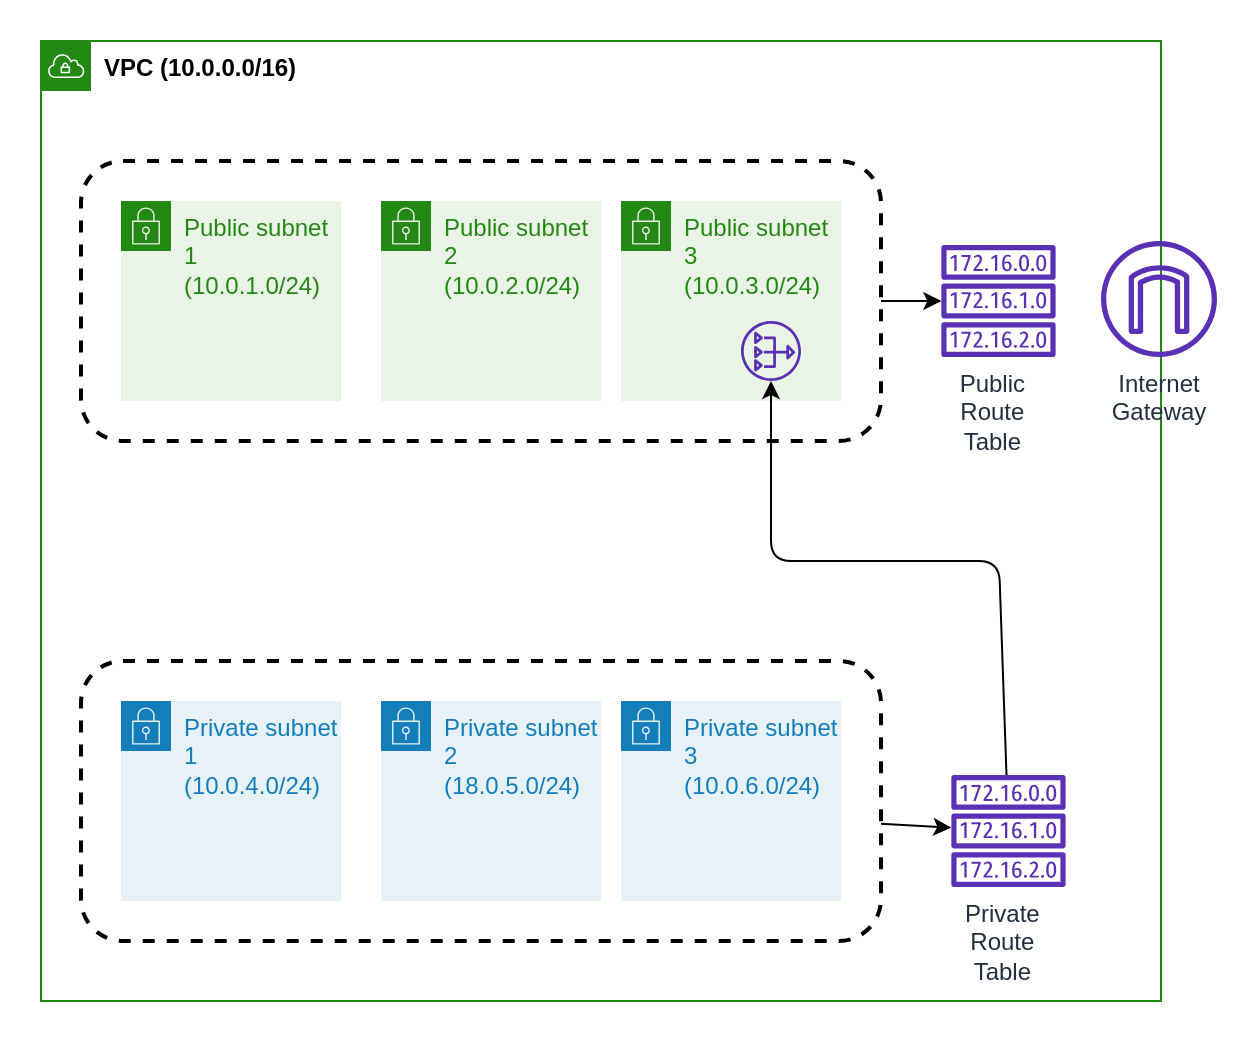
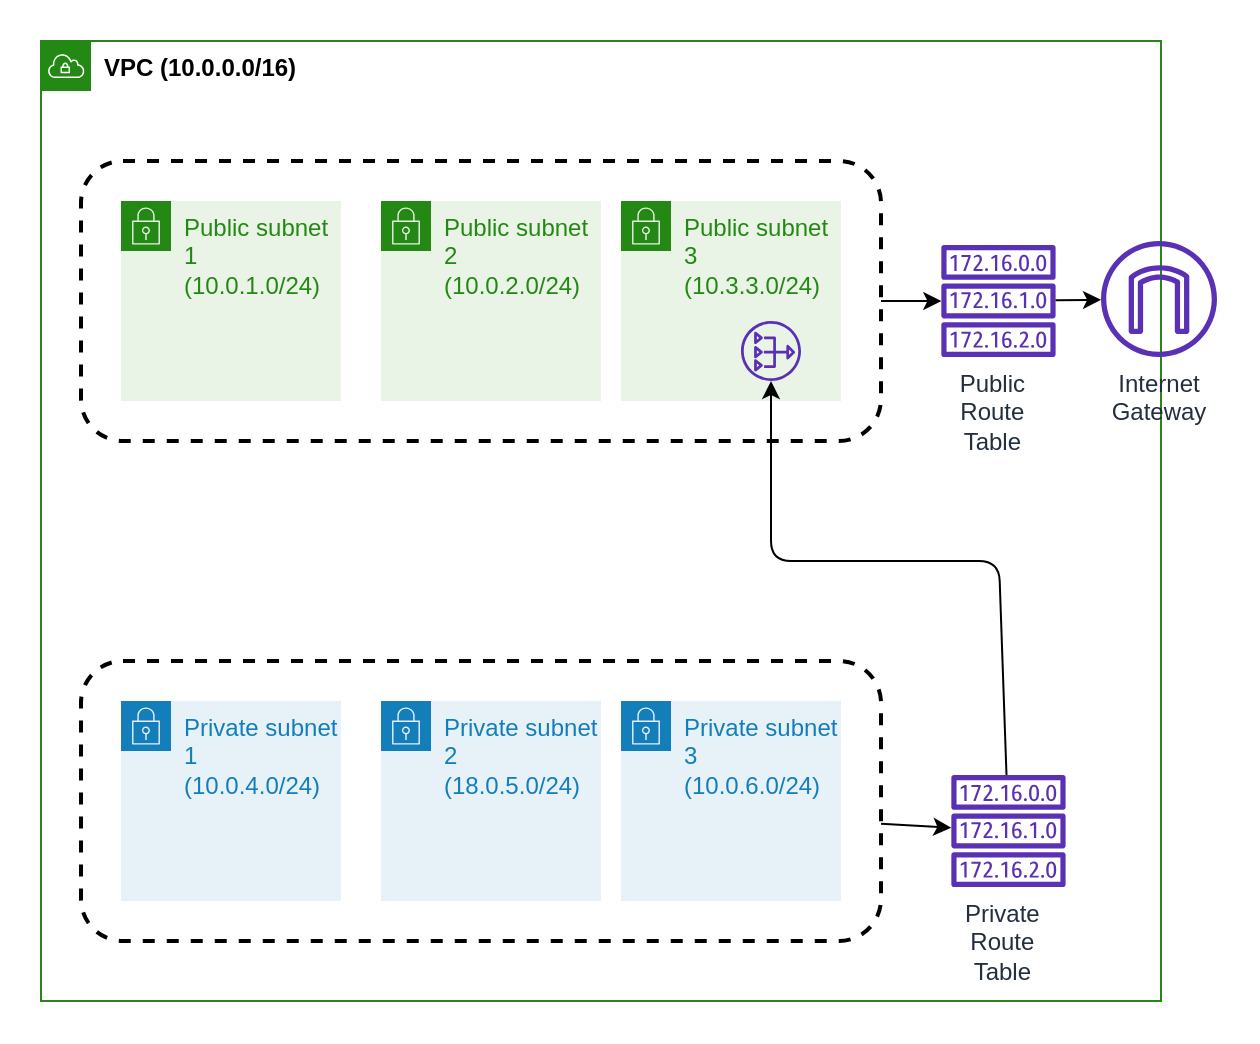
(763, 273) -> (763, 273)
none -> (1072, 300)
